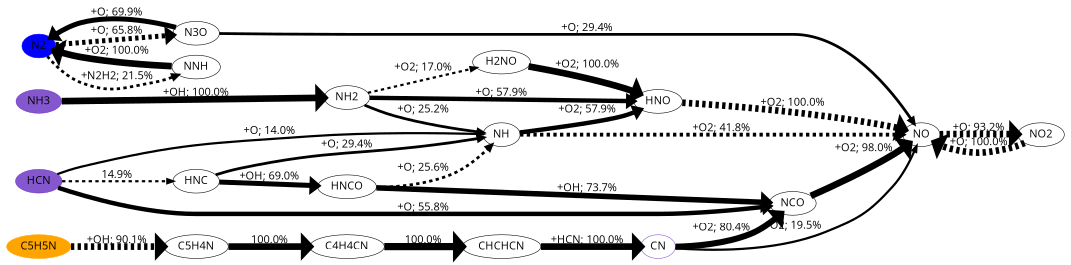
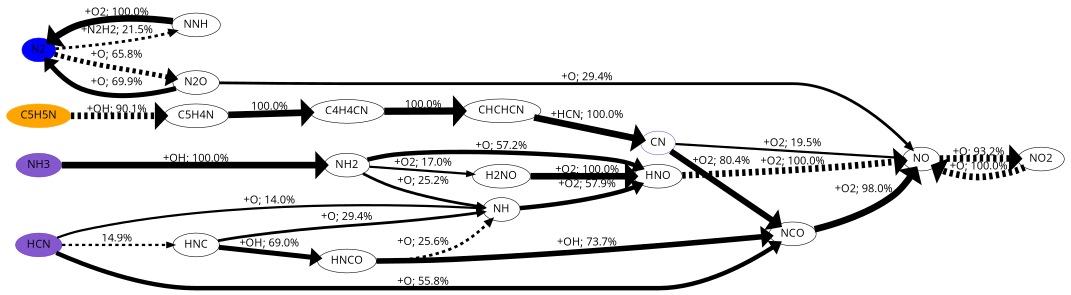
(196, 33) -> (196, 83)
(419, 81) -> (418, 170)
(502, 93) -> (502, 146)
(709, 135) -> none
